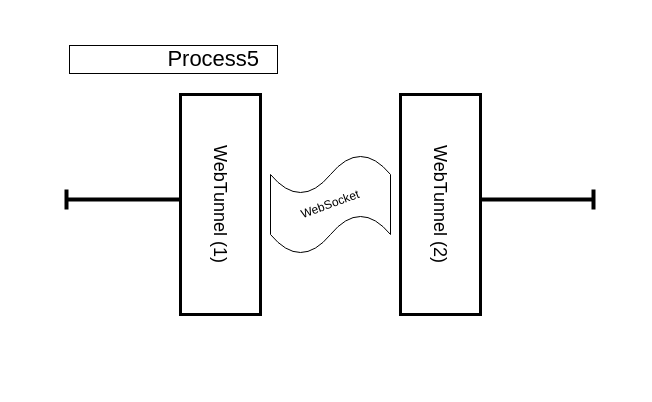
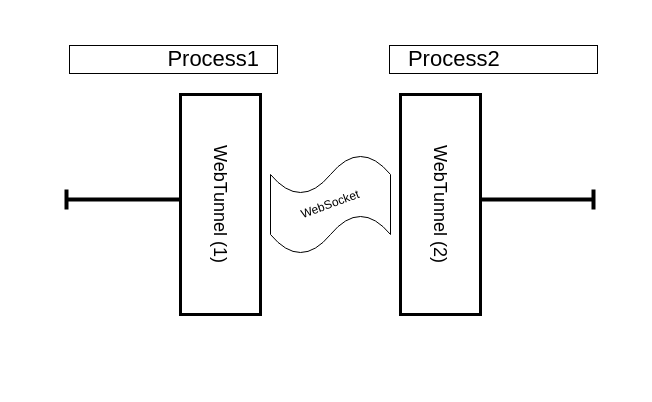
(174, 60) -> (174, 60)
none -> (494, 60)
